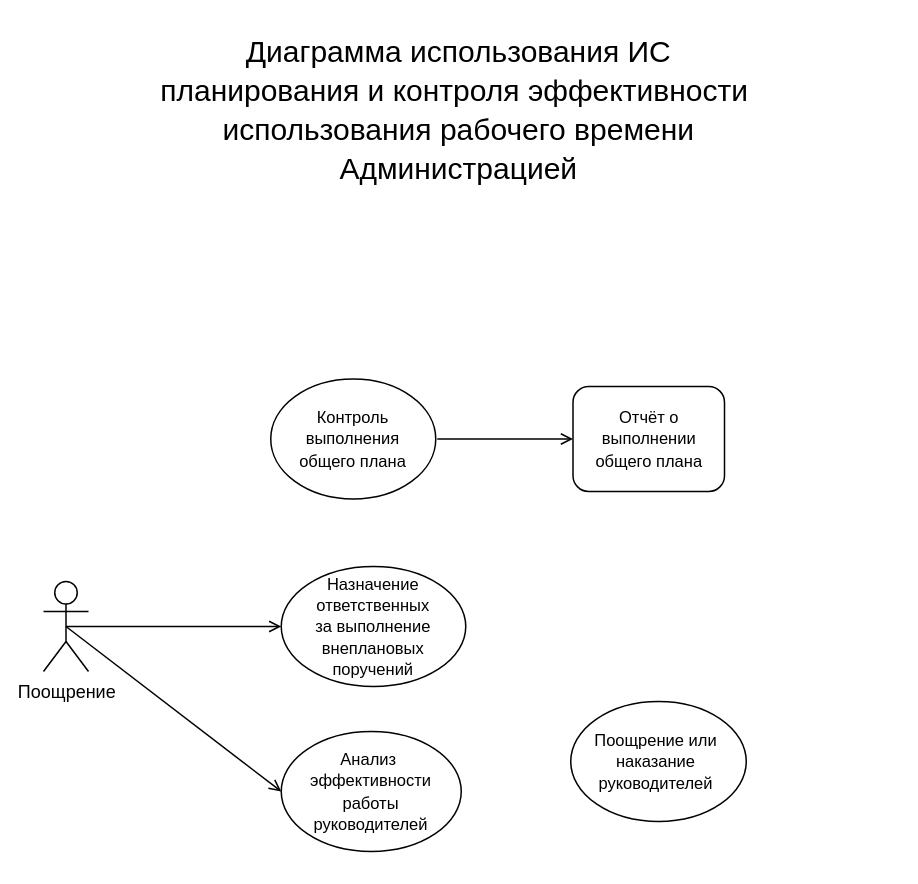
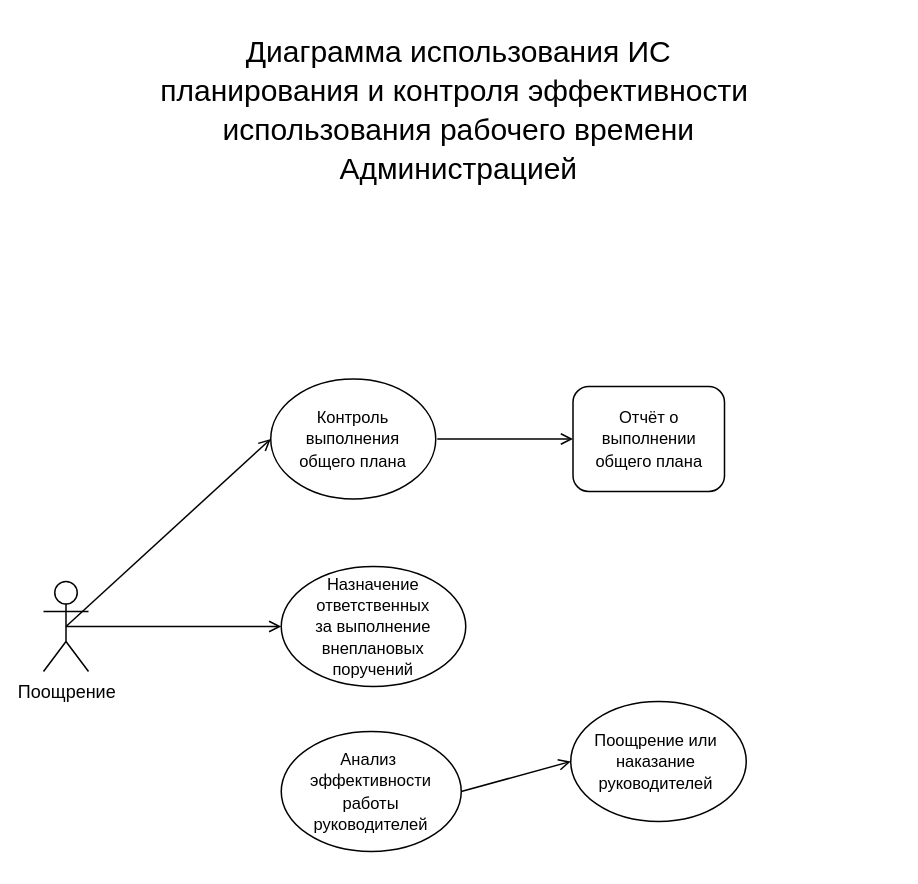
none -> (169, 532)
(173, 709) -> none
none -> (514, 777)
